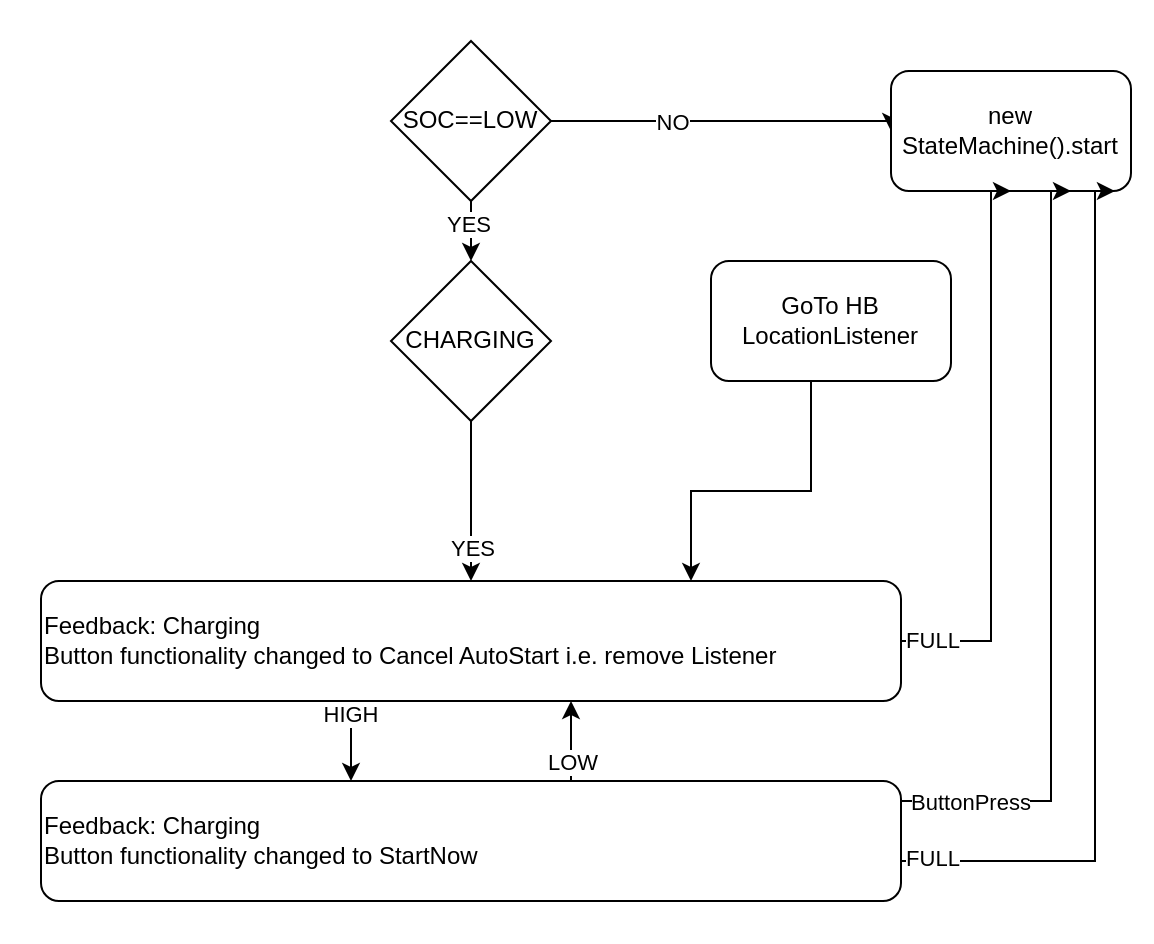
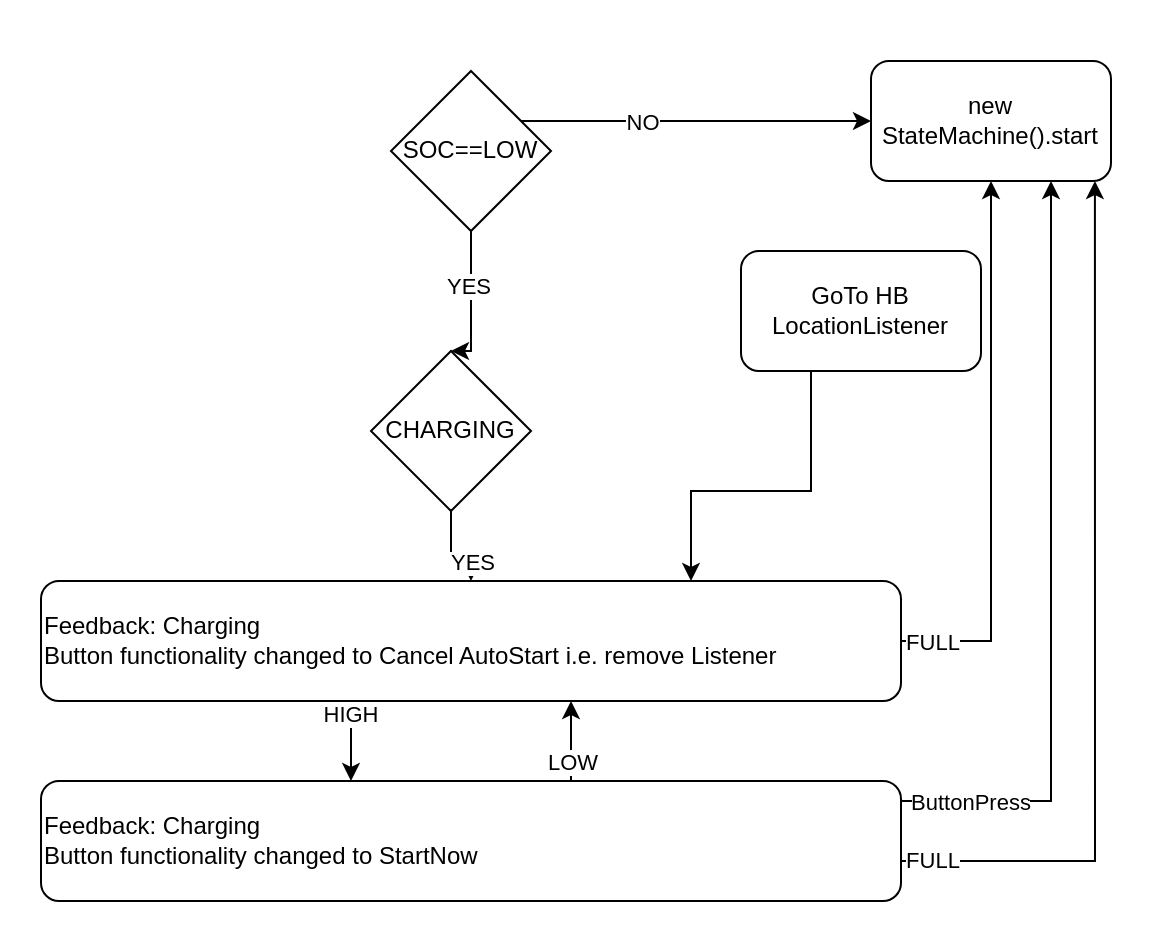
(471, 121) -> (471, 151)
(1011, 131) -> (991, 121)
(831, 321) -> (861, 311)
(471, 341) -> (451, 431)
